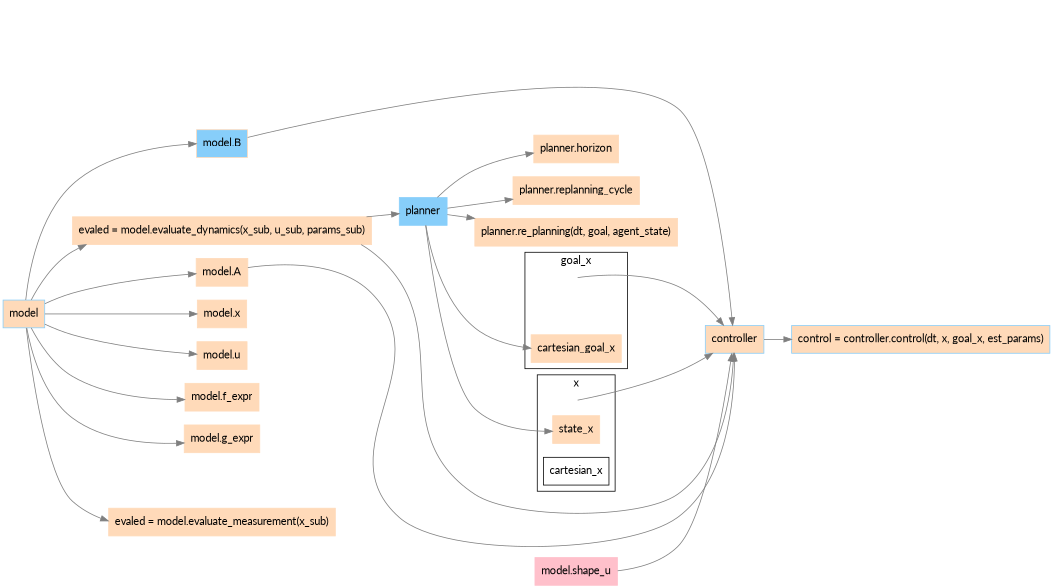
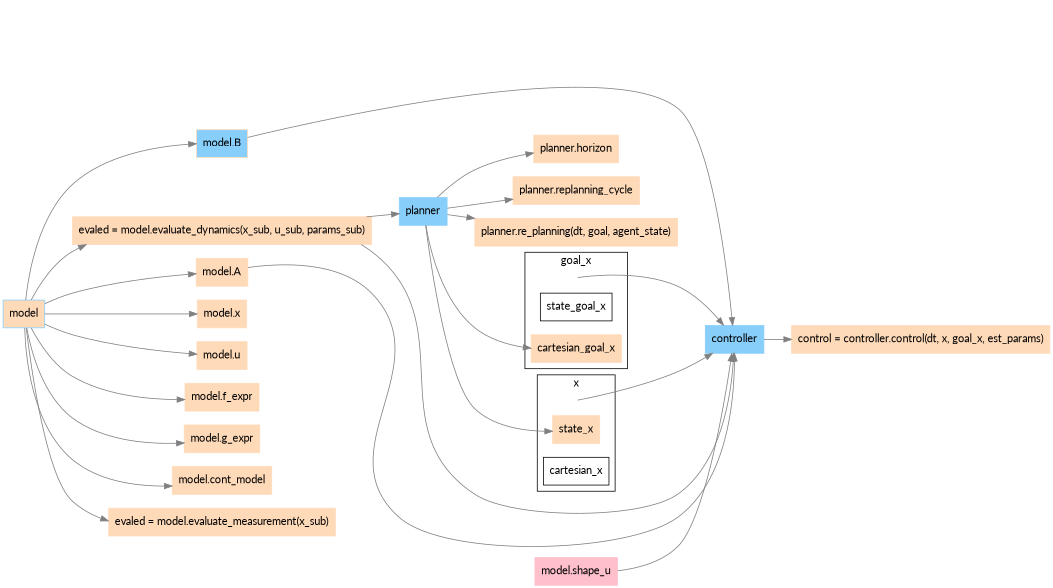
none -> (576, 307)
(735, 339) -> (735, 339)
(921, 339) -> (921, 339)
none -> (222, 480)
